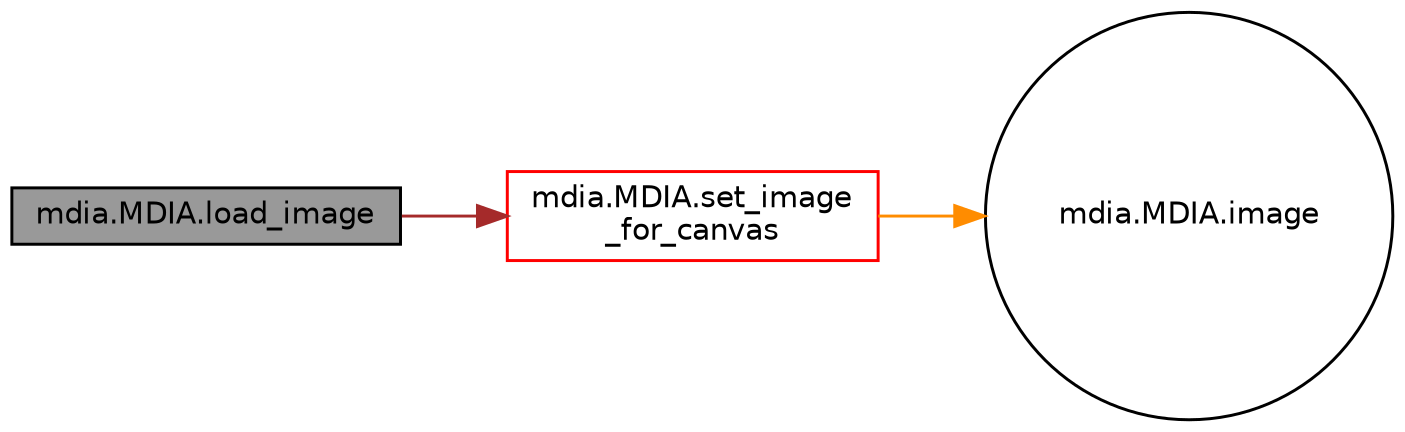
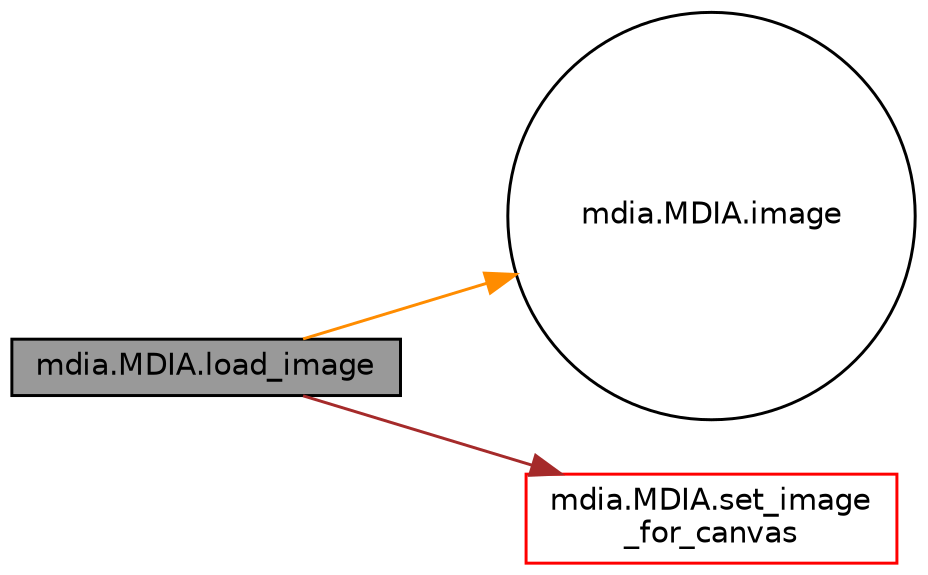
(916, 216) -> (395, 311)
